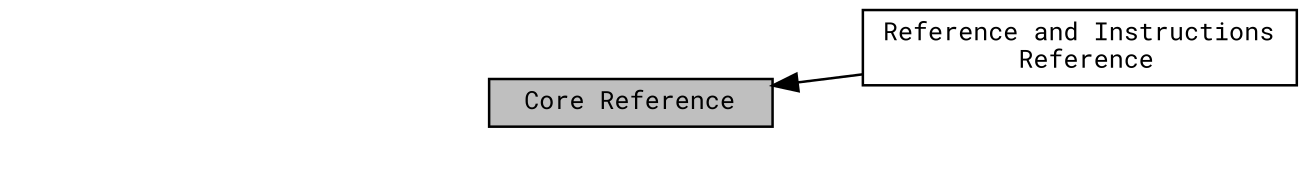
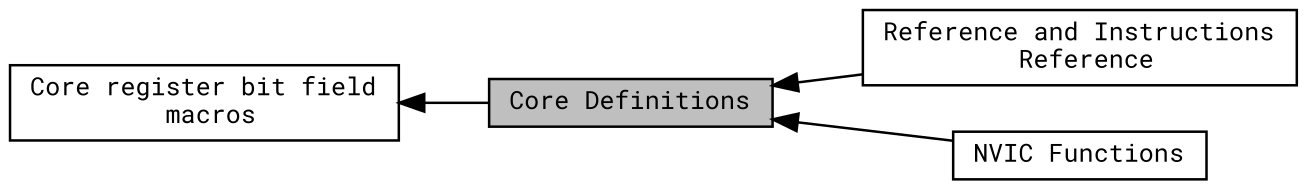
none -> (204, 103)
(631, 103) -> (631, 103)
none -> (1080, 156)
